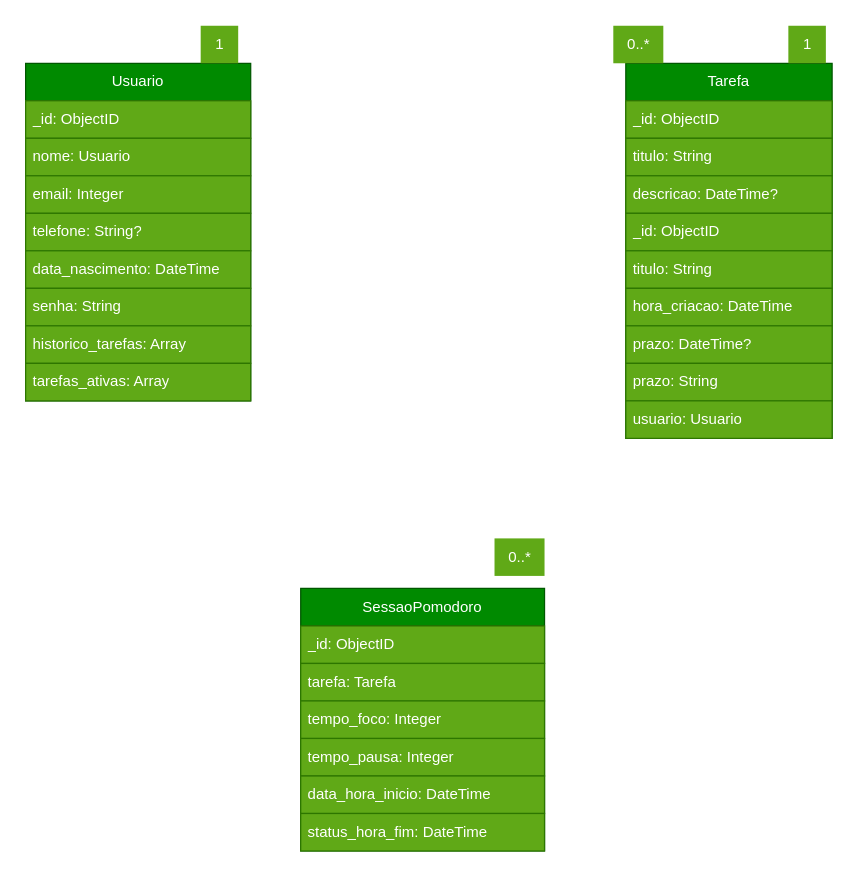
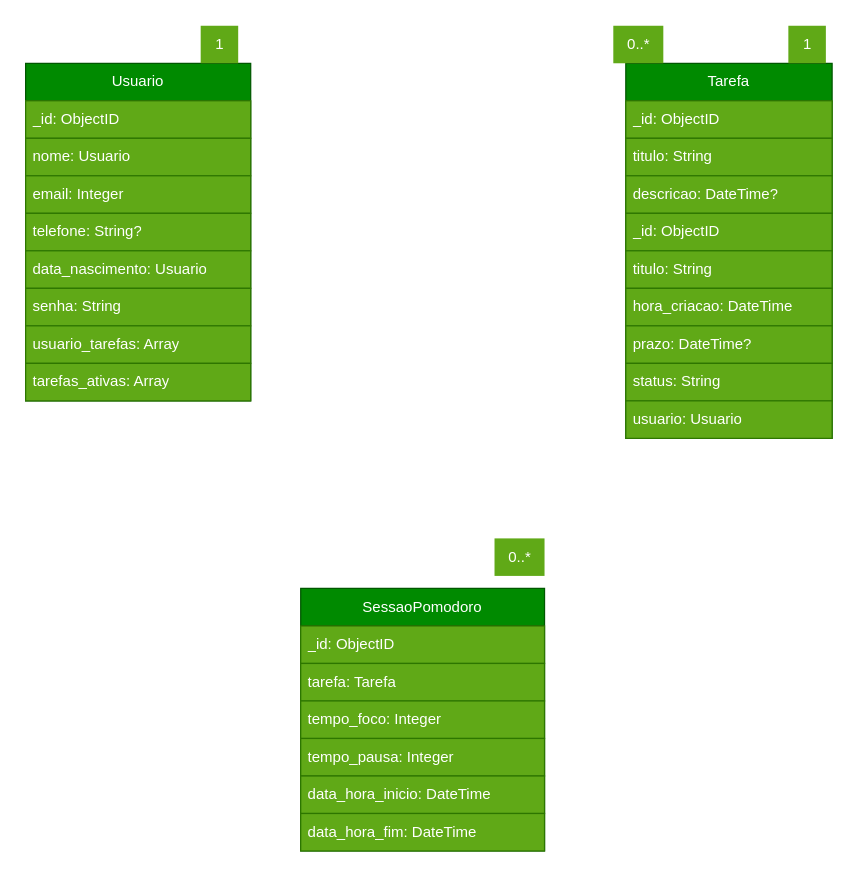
(130, 269) -> (126, 269)
(126, 344) -> (120, 344)
(682, 382) -> (686, 382)
(405, 832) -> (397, 832)
